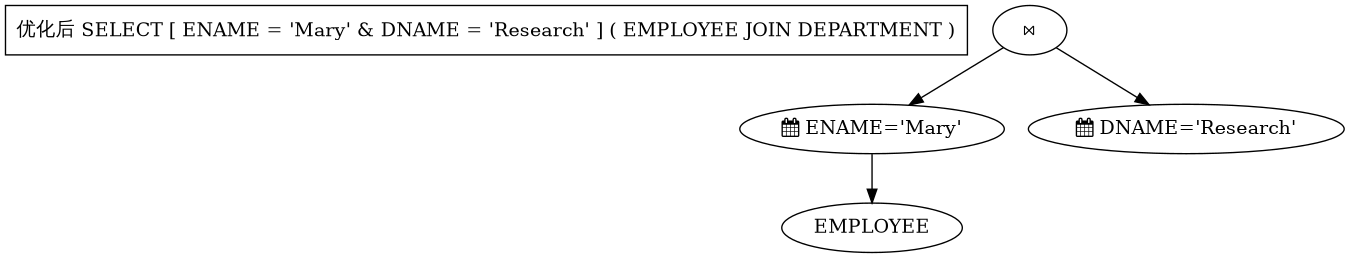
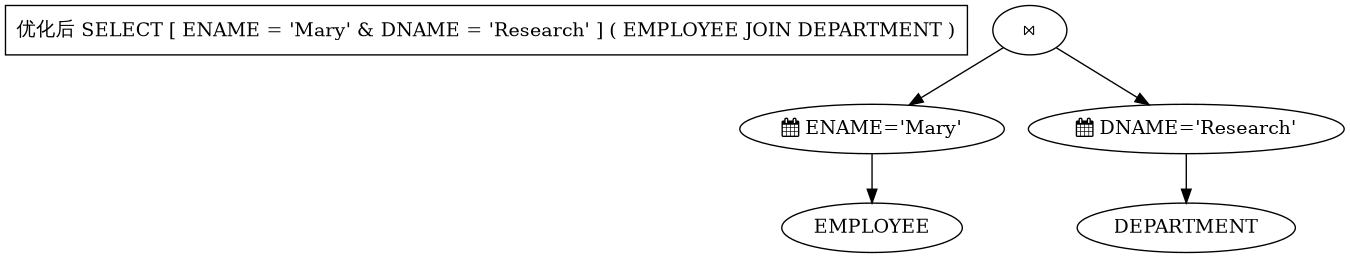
none -> (1186, 228)
